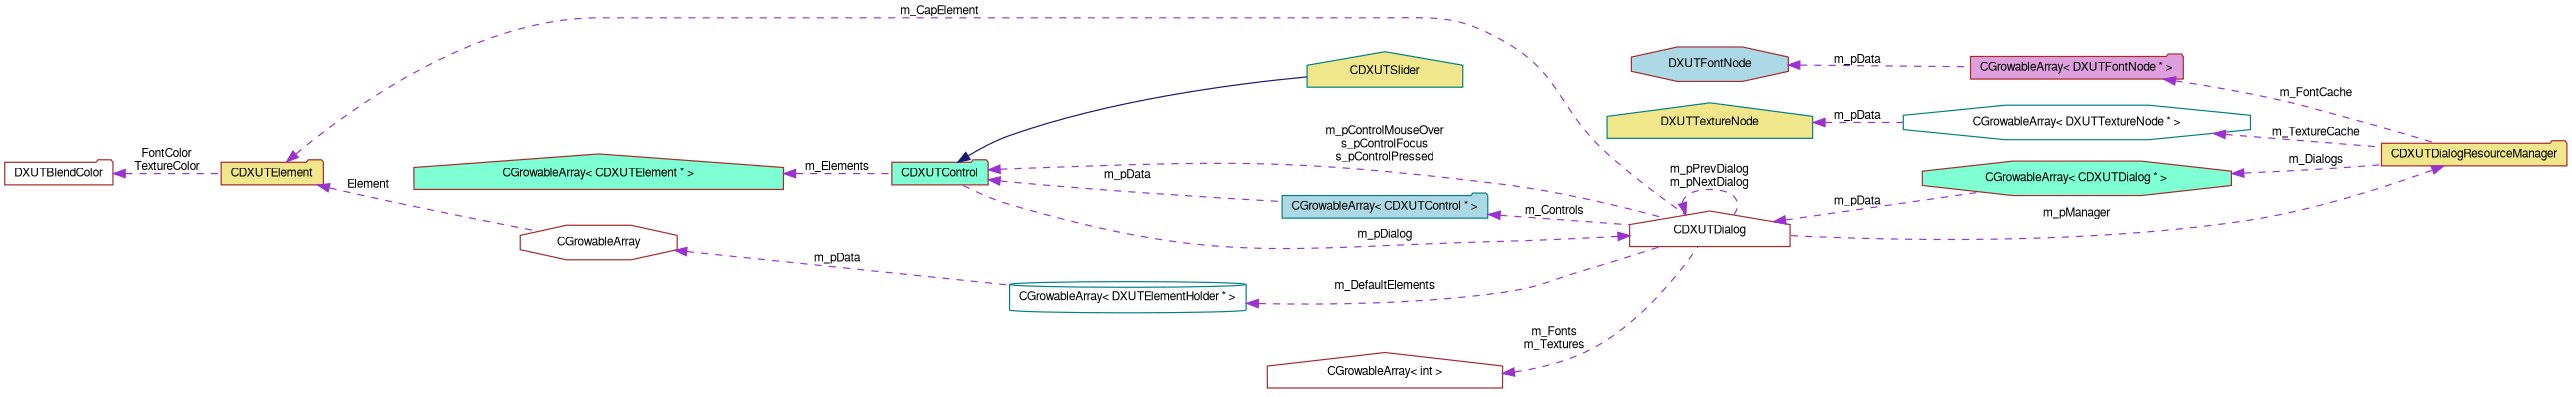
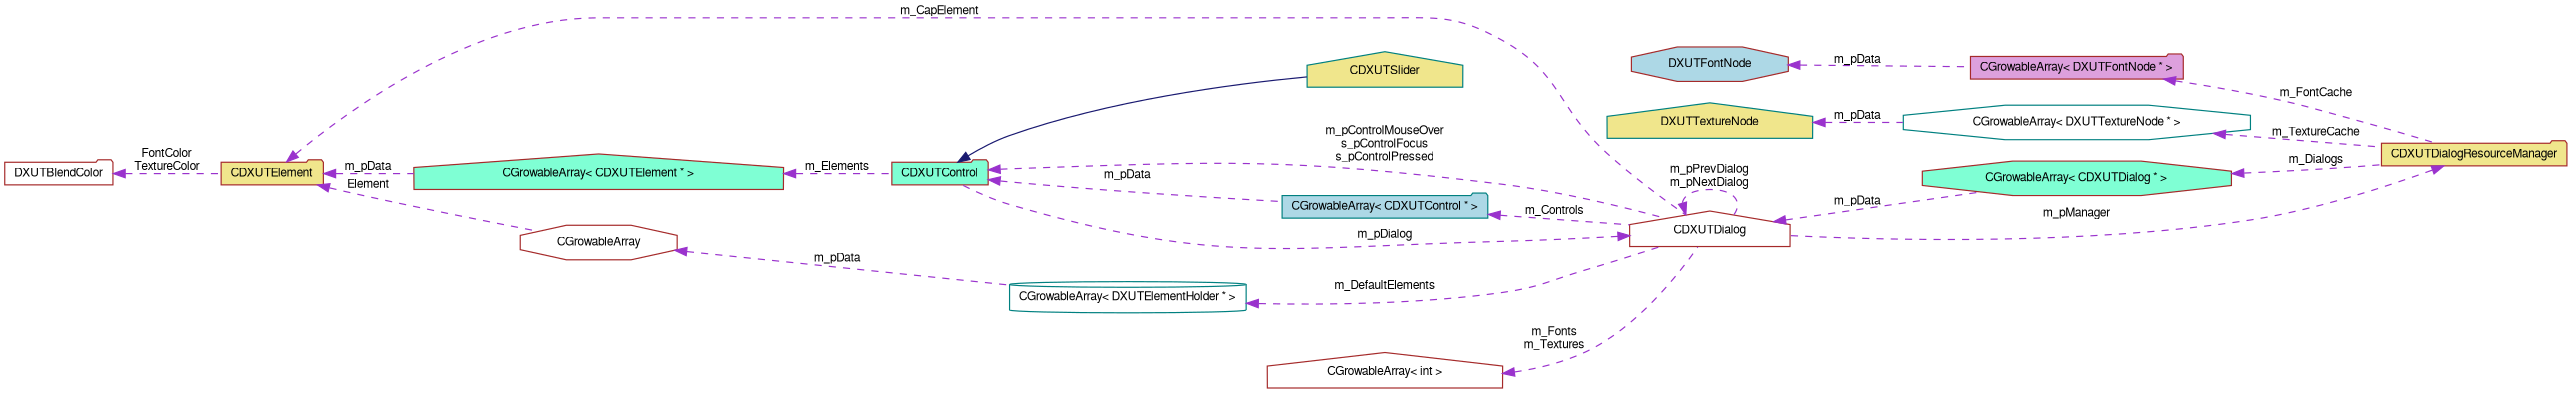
none -> (375, 174)
